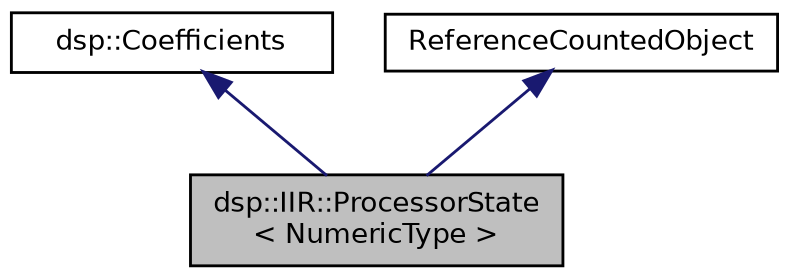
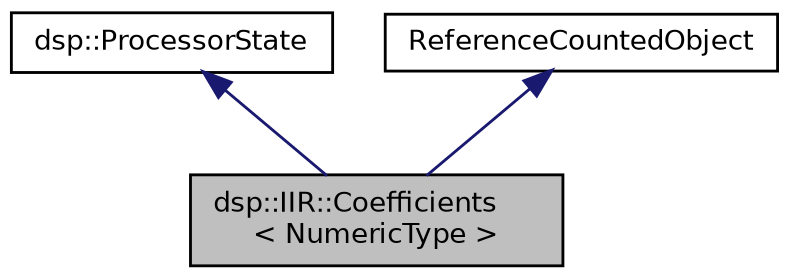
(172, 43) -> (172, 43)
(377, 220) -> (377, 220)
